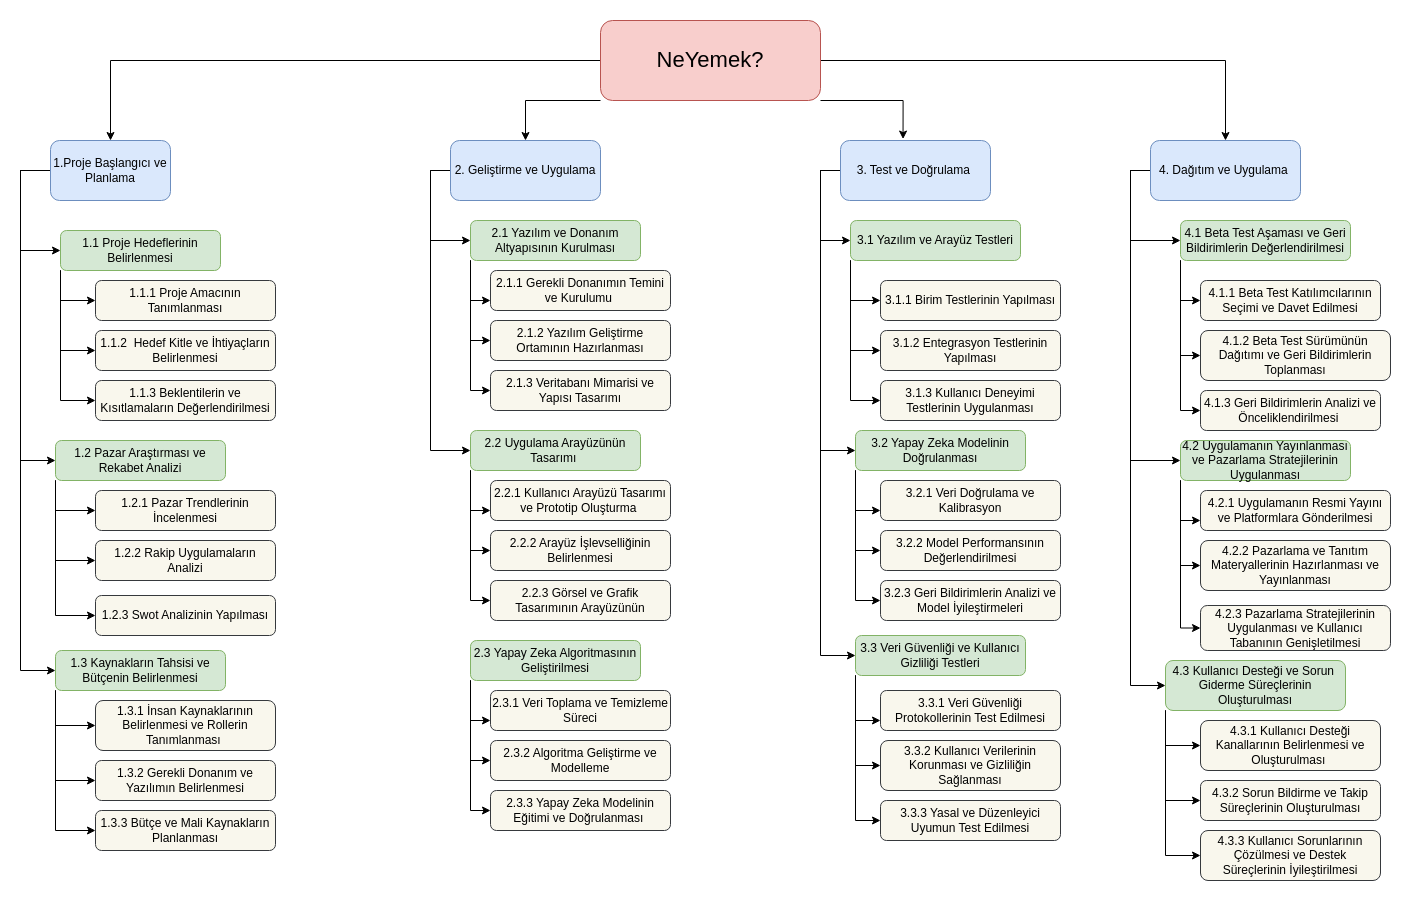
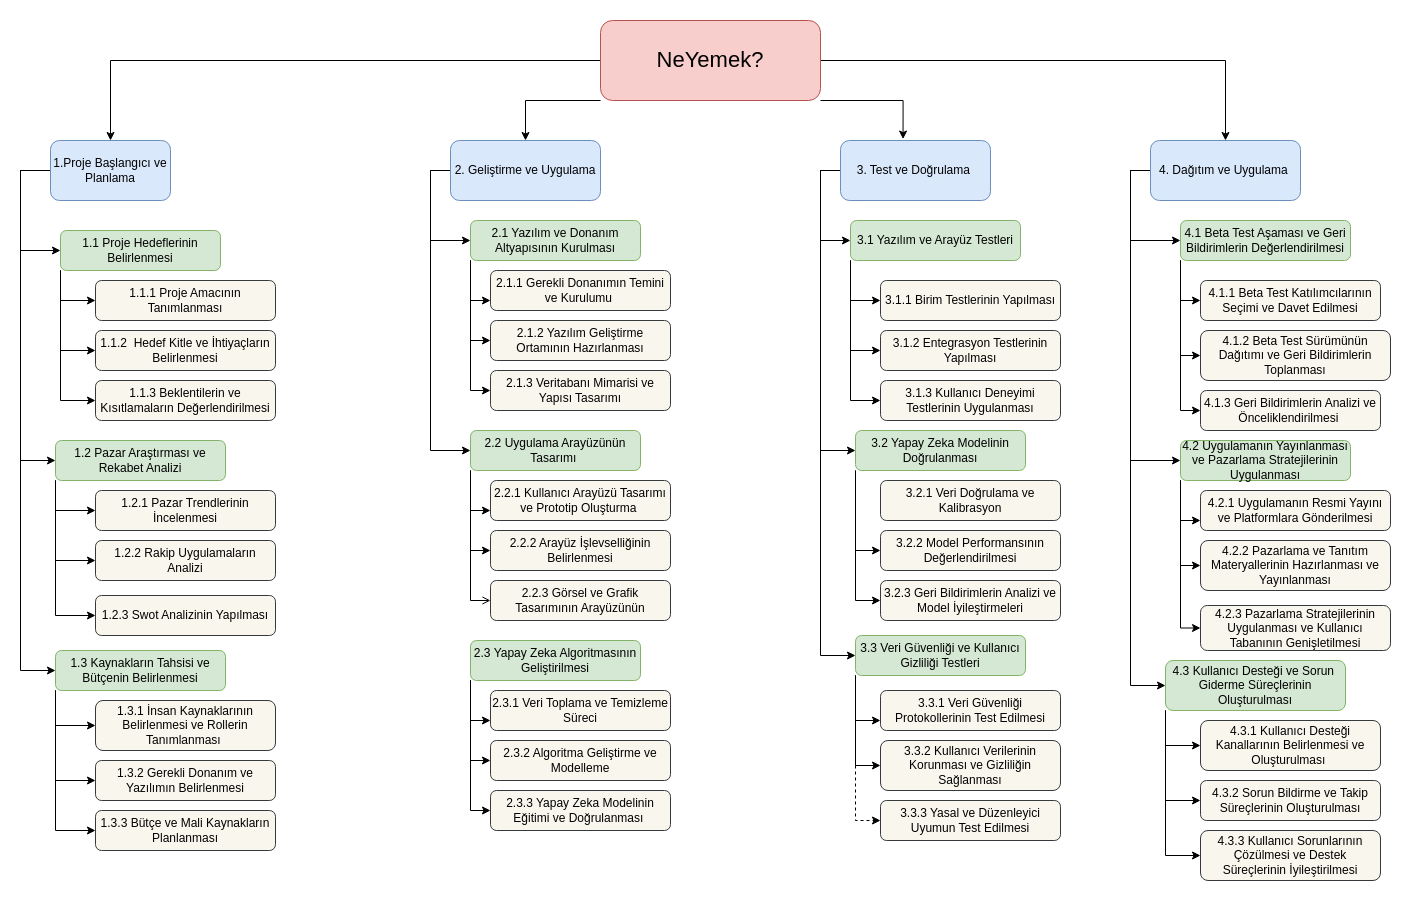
(865, 511) -> none
(482, 601) -> (484, 601)
(856, 803) -> (856, 803)
